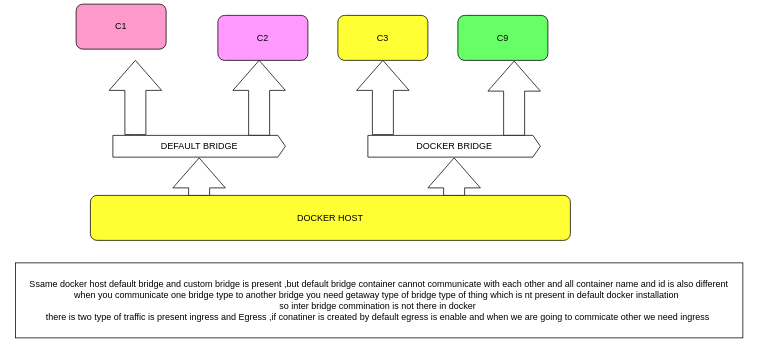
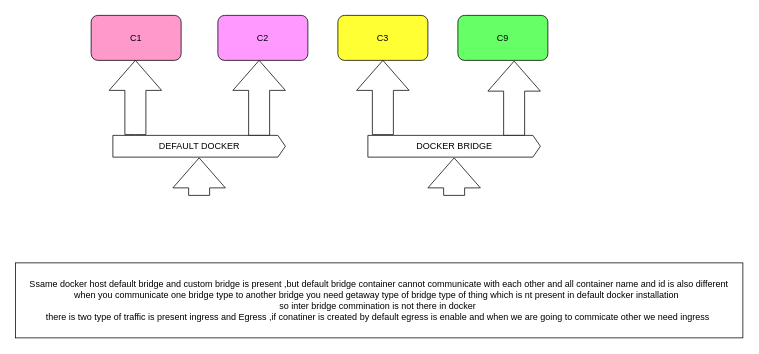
(121, 27) -> (136, 38)
(200, 147) -> (200, 147)
(330, 218) -> none
